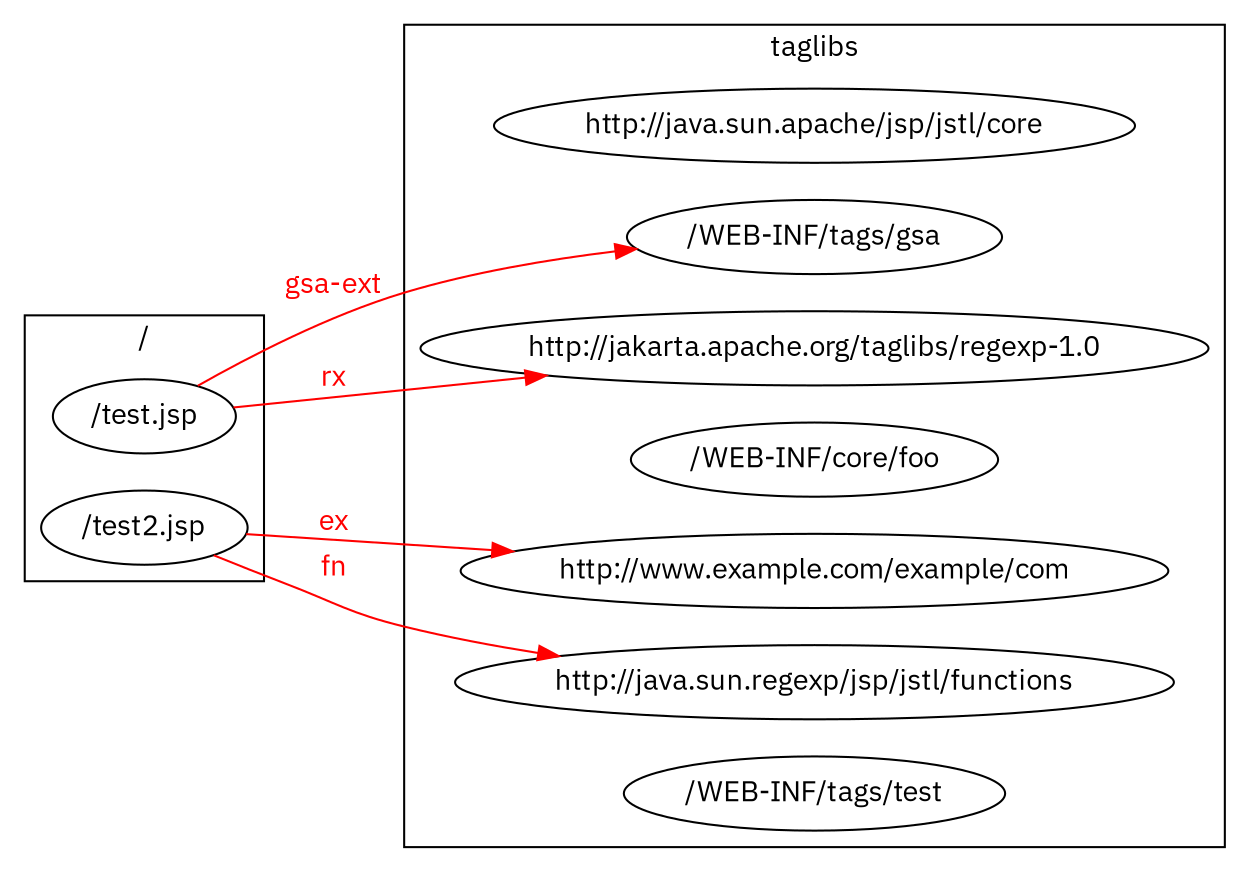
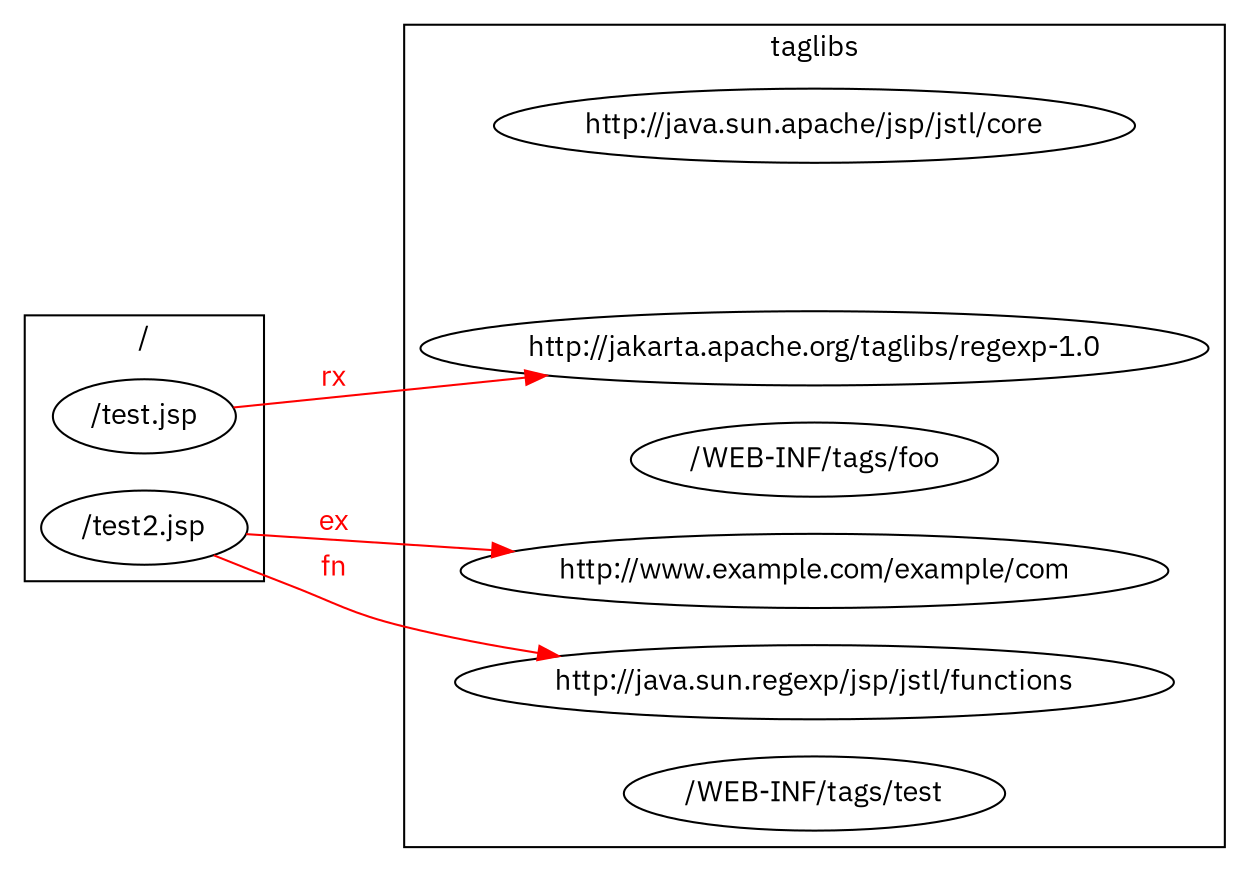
(814, 237) -> none
(814, 460) -> (814, 460)
